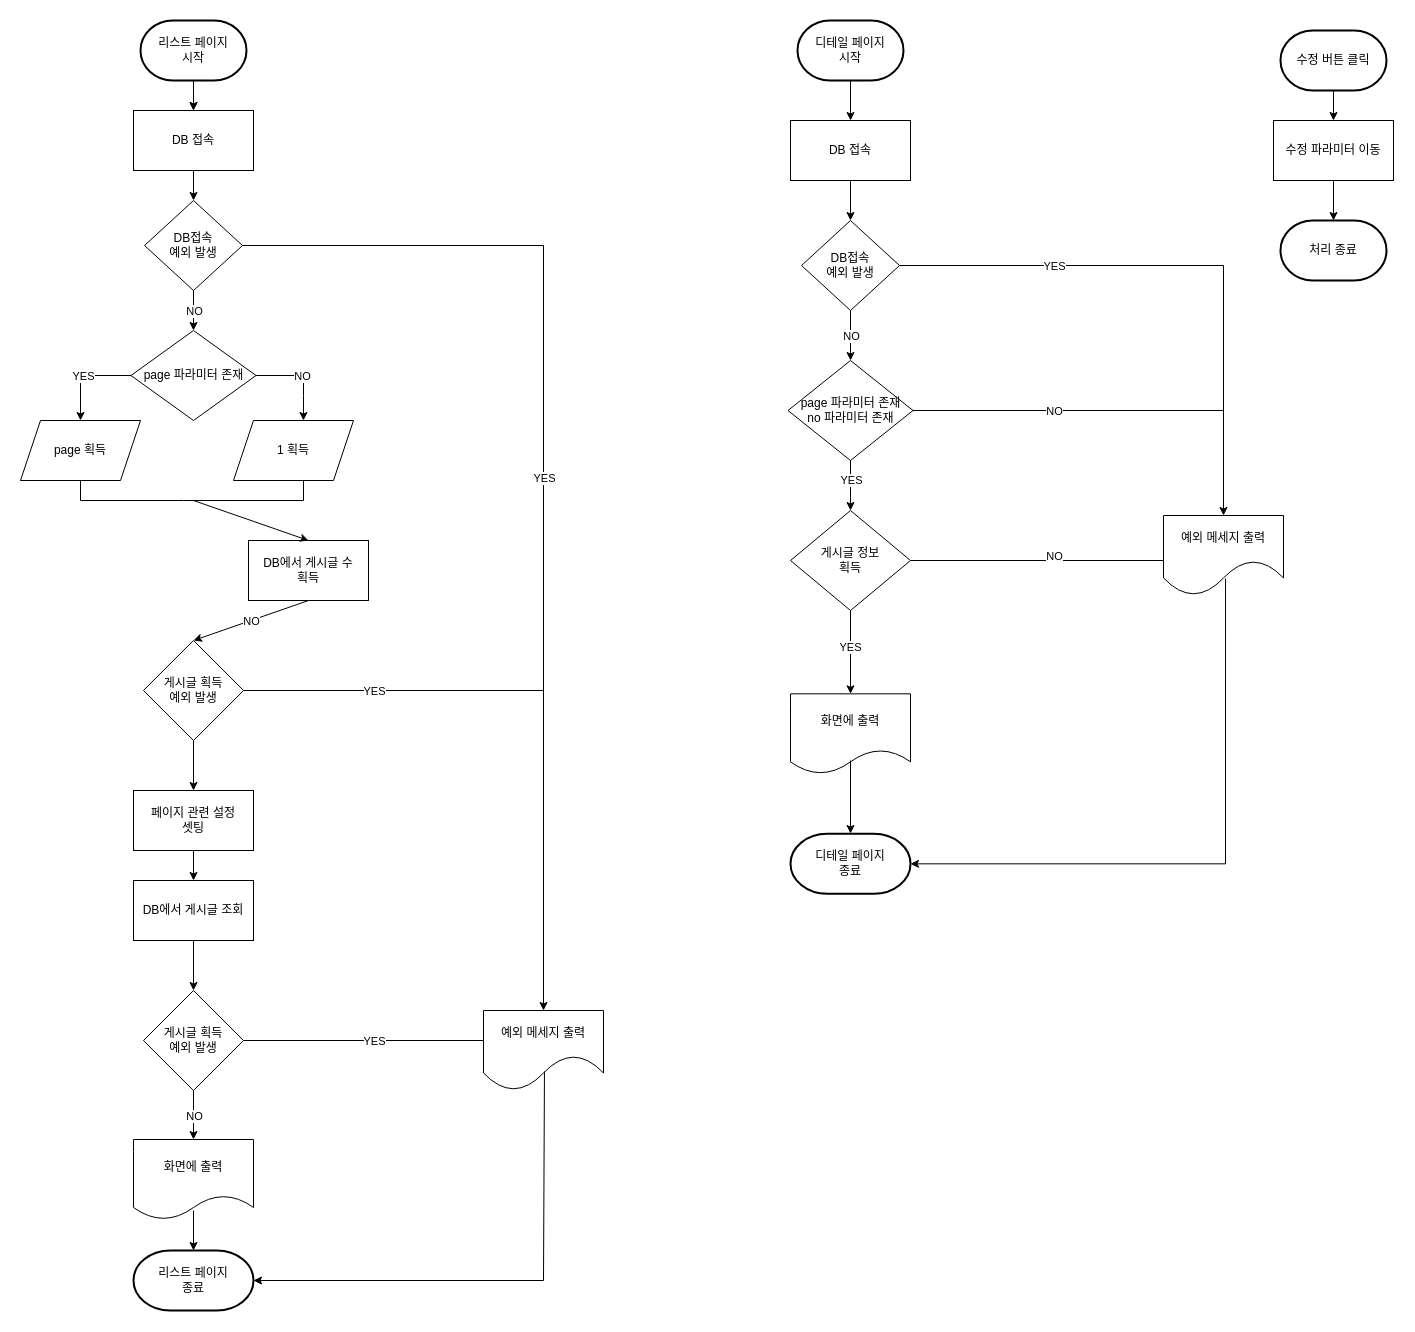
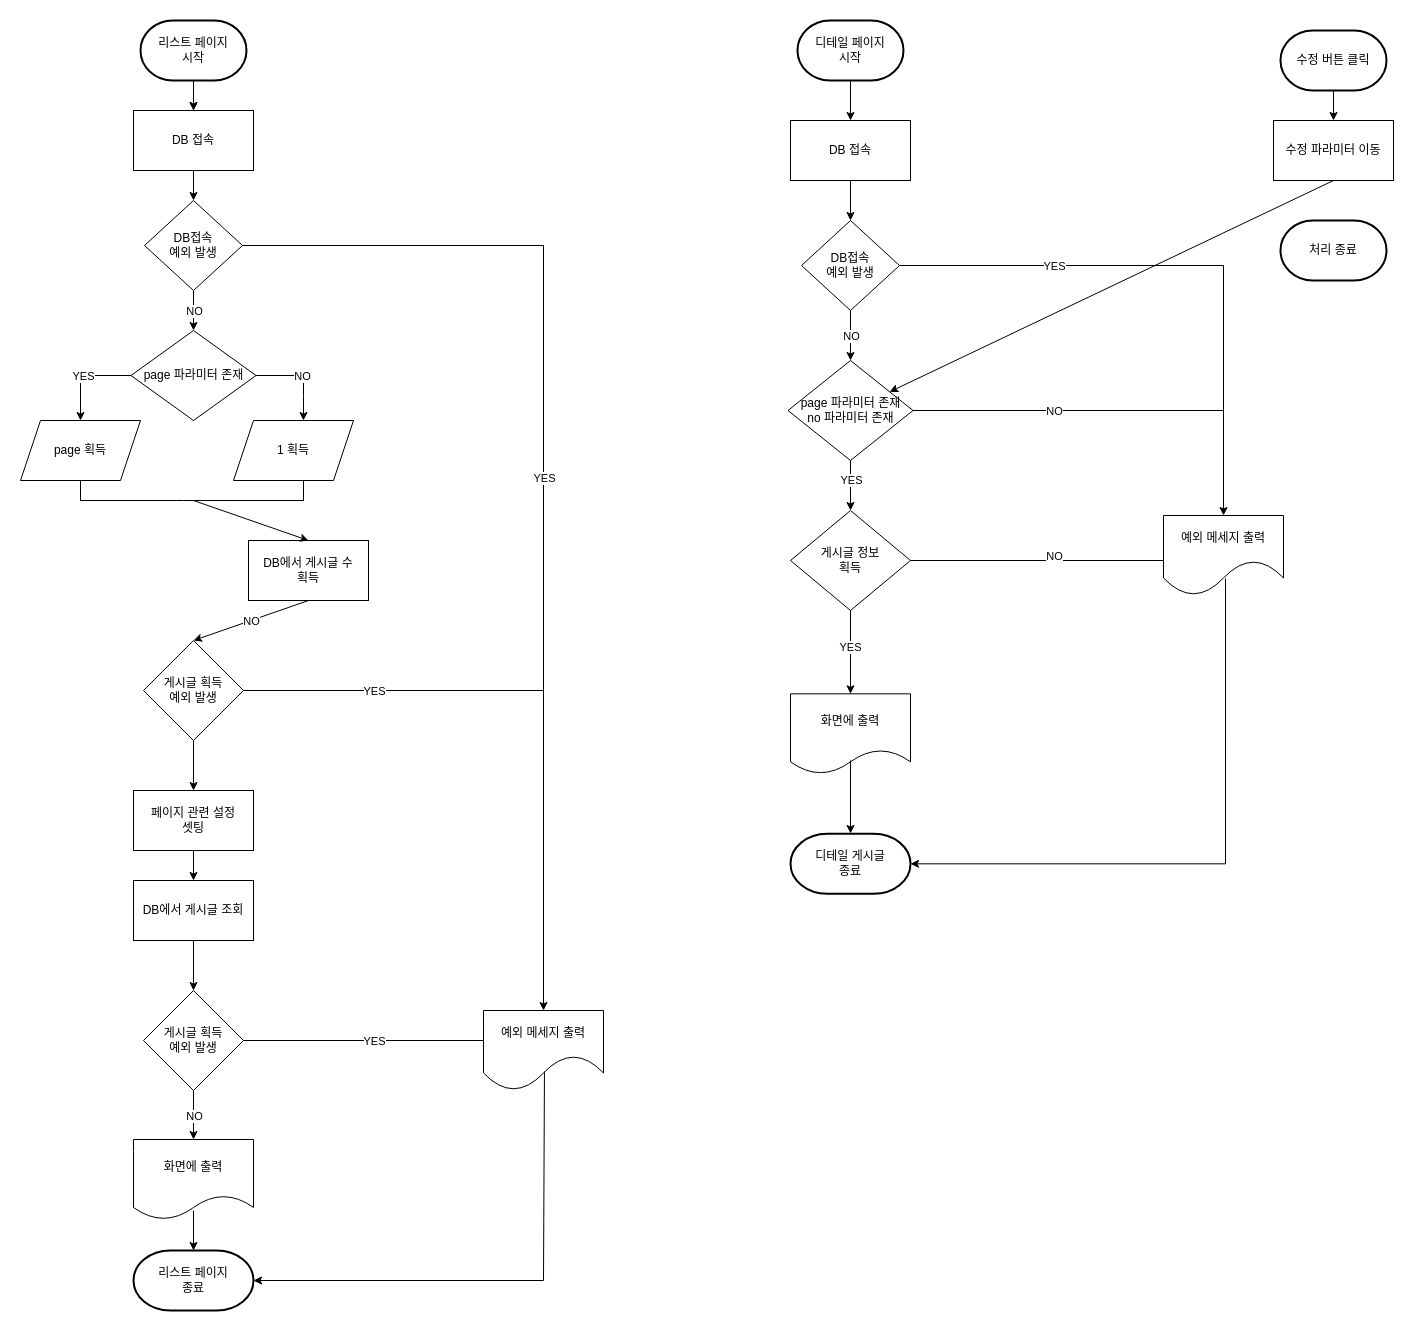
(1334, 197) -> (1025, 328)
(851, 864) -> (851, 864)
